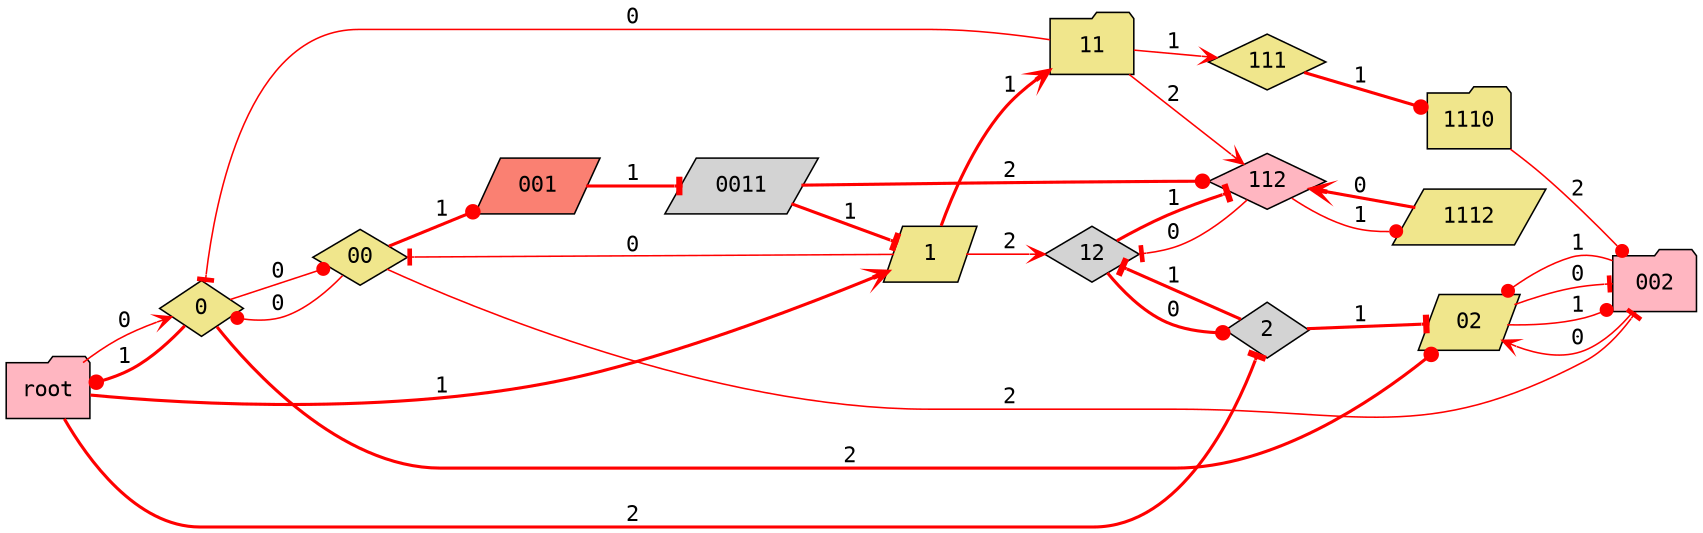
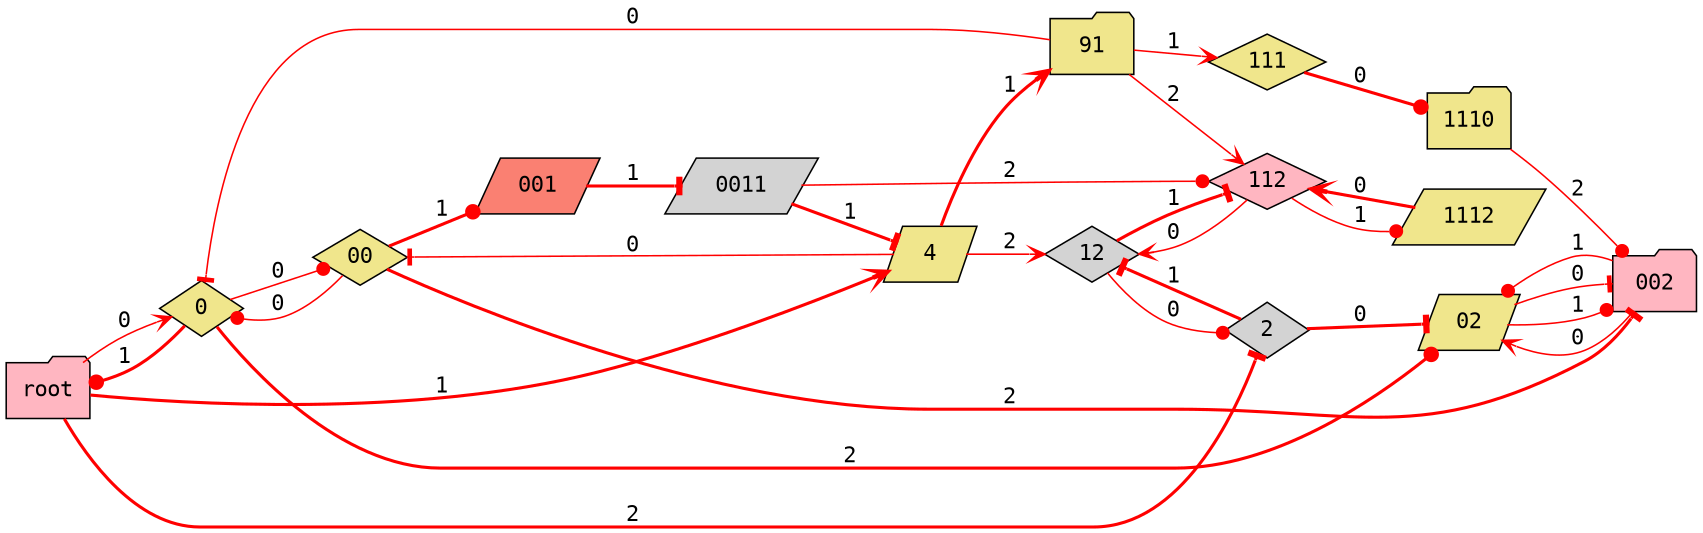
(1092, 46) -> (1092, 46)
(1360, 77) -> (1360, 77)
(999, 183) -> (999, 183)
(1201, 235) -> (1201, 235)
(930, 254) -> (930, 254)
(1360, 315) -> (1360, 315)
(1155, 316) -> (1155, 316)
(1012, 409) -> (1012, 409)
